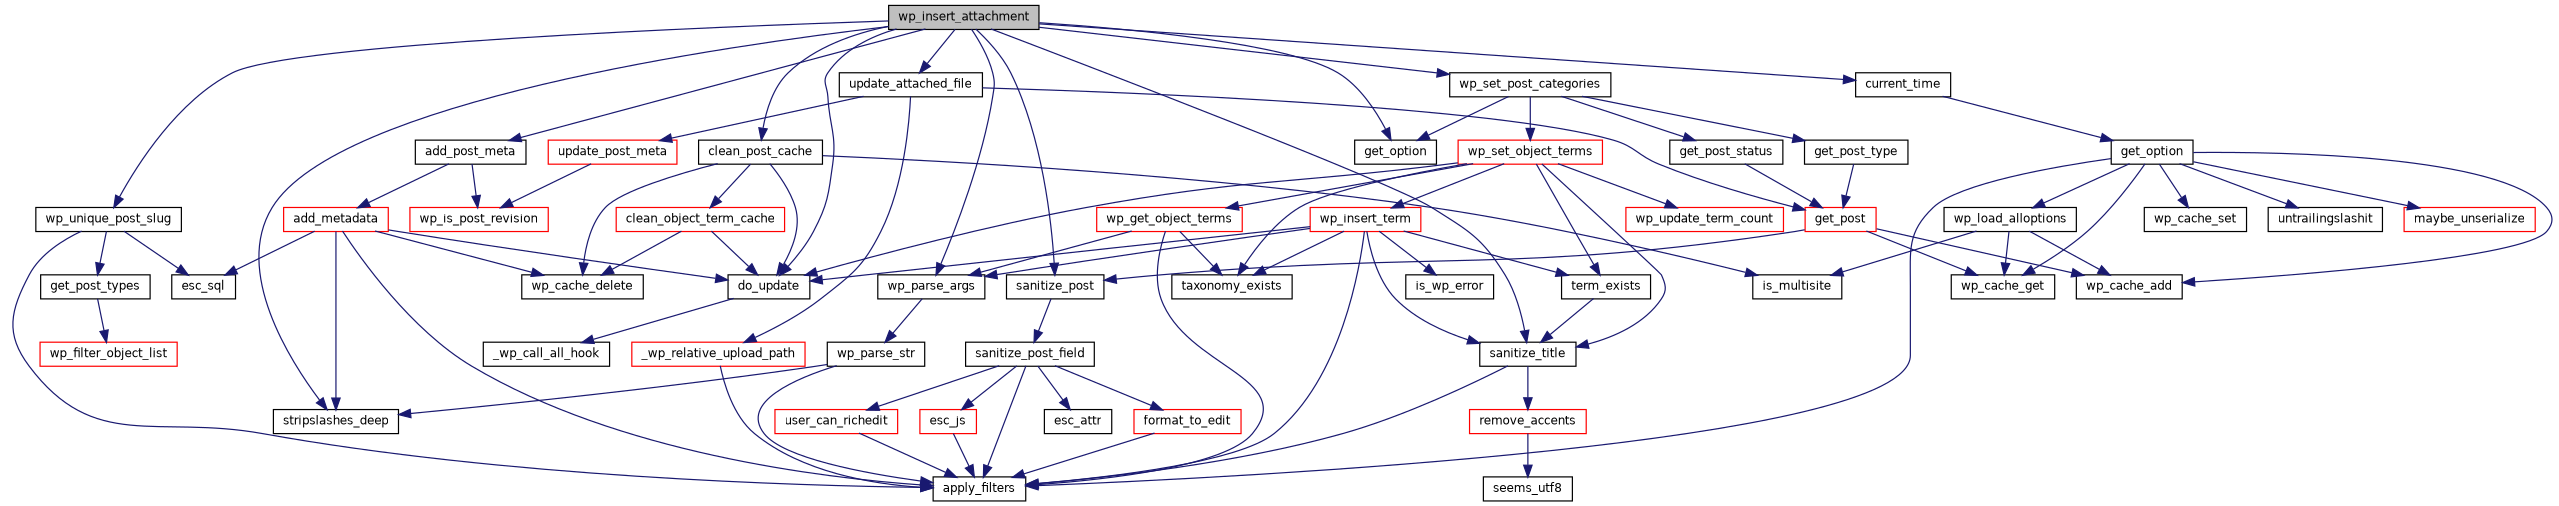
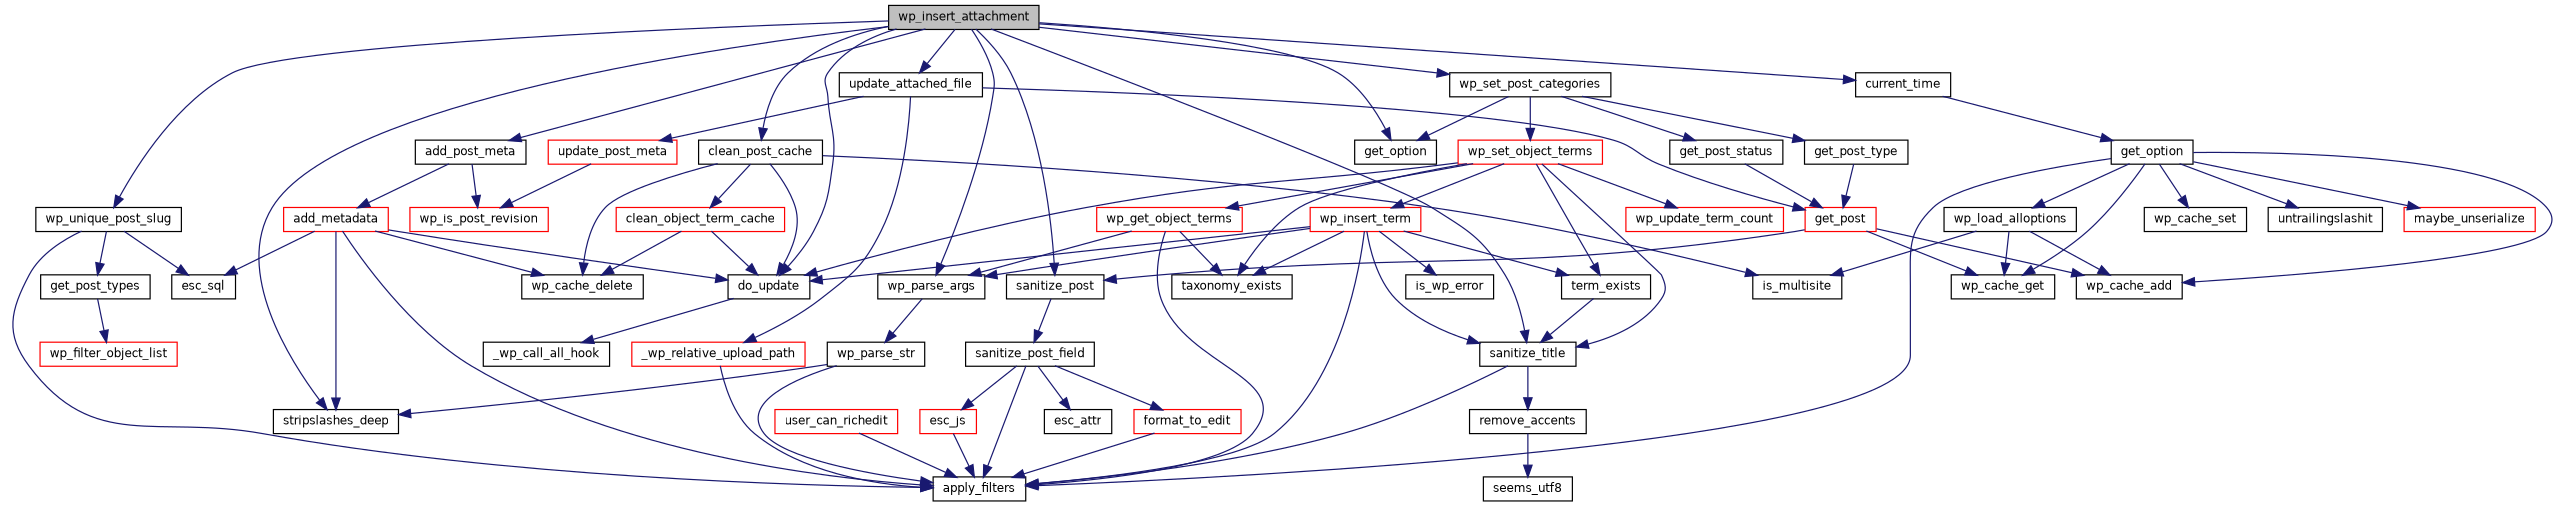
(939, 386) -> none
(1528, 422) -> (1528, 422)
